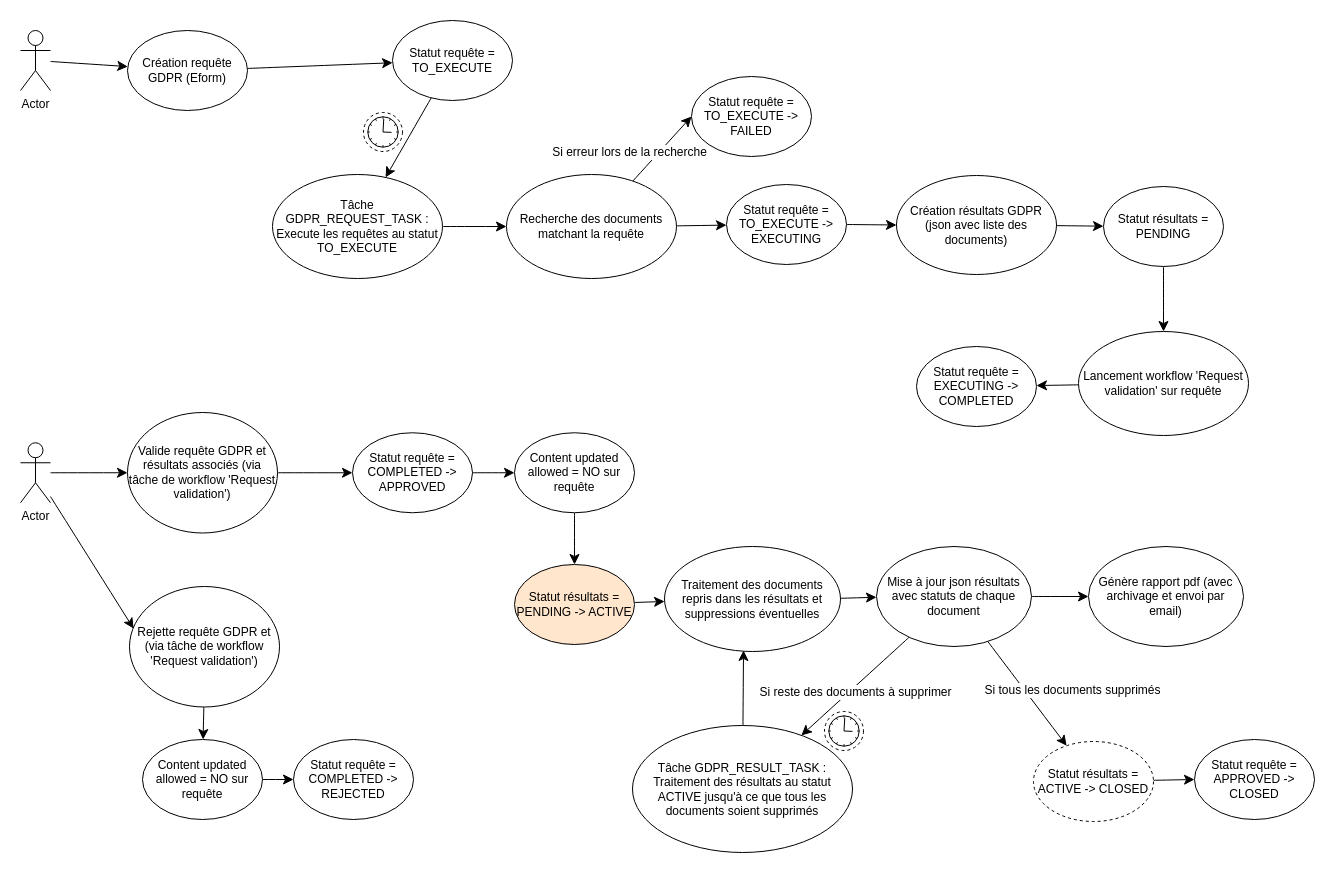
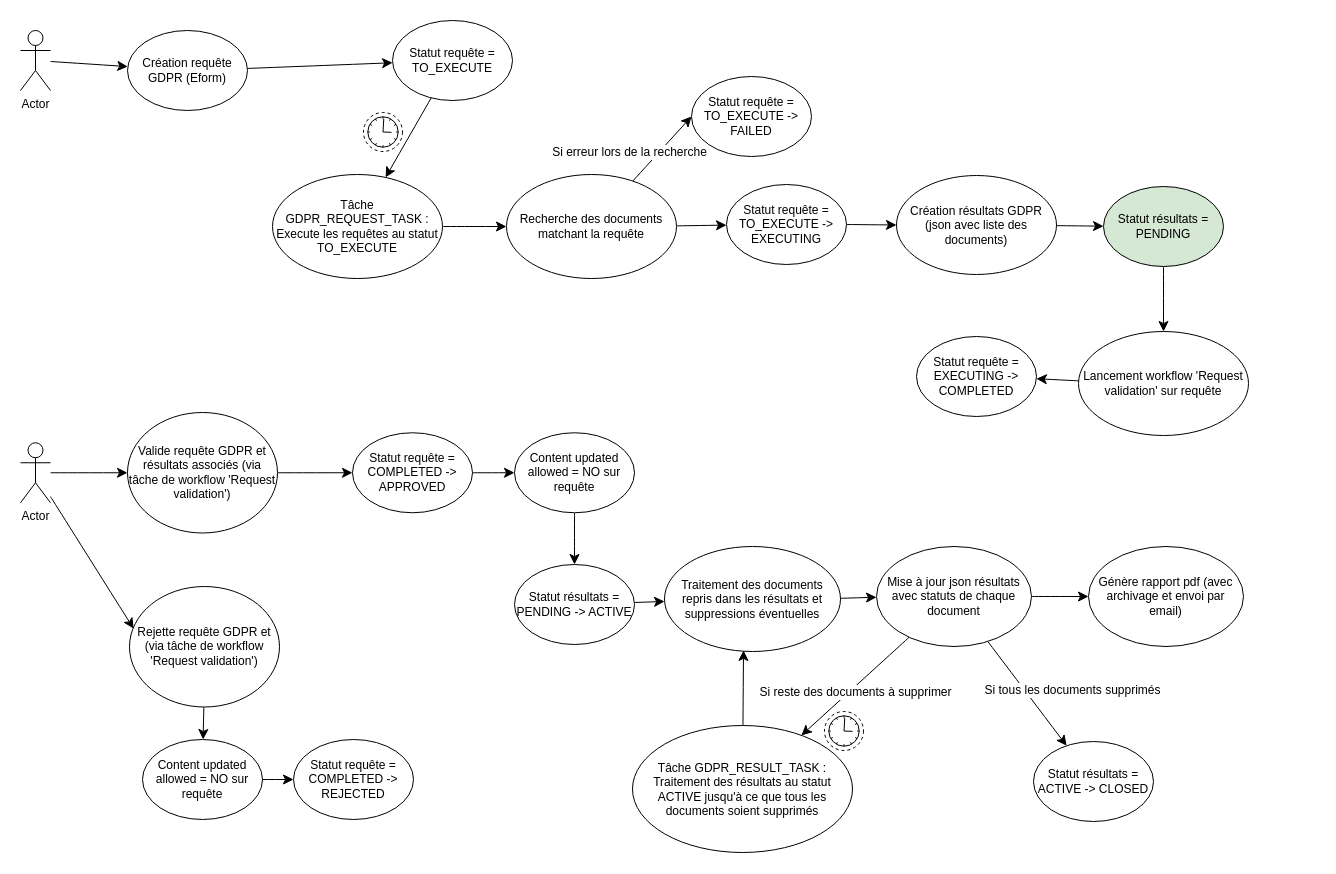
(1164, 227) -> (1164, 227)
(977, 387) -> (977, 377)
(575, 605) -> (575, 605)
(1170, 780) -> none
(1255, 780) -> none
(1094, 782) -> (1094, 782)
